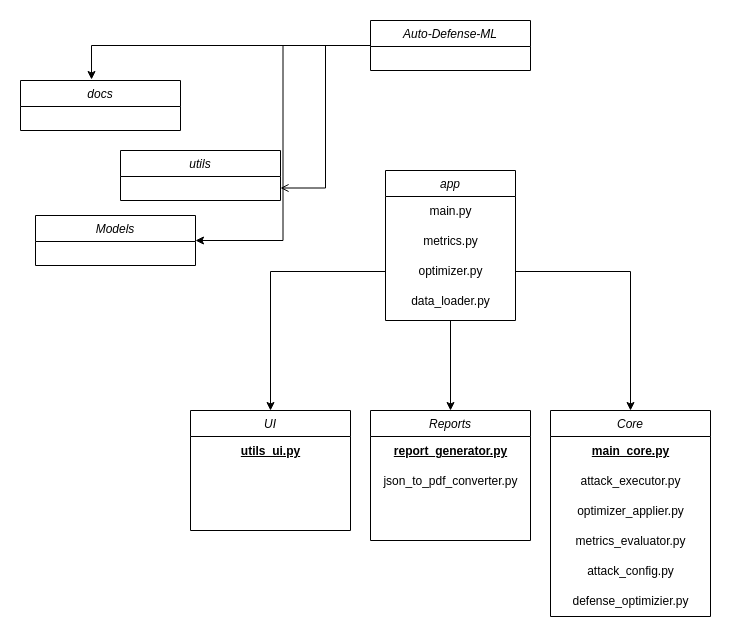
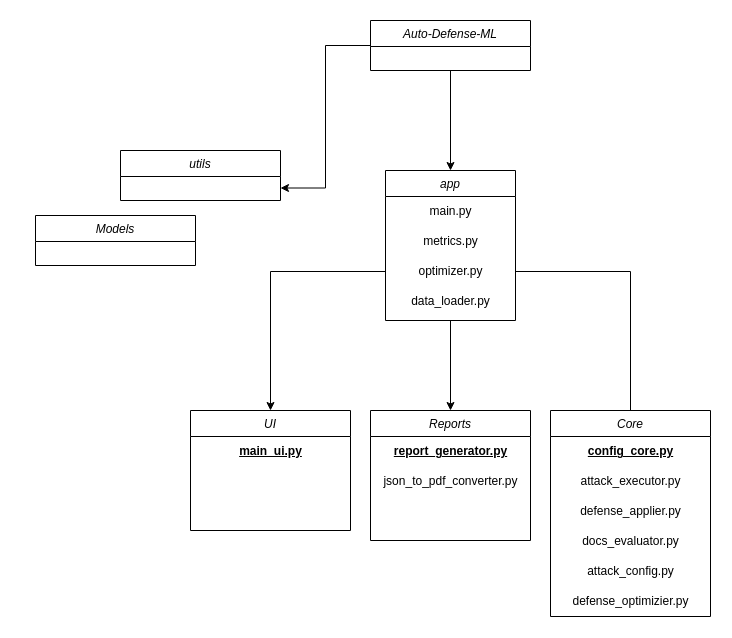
(173, 46) -> none
(101, 106) -> none
none -> (451, 118)
(283, 185) -> none
(288, 188) -> (289, 188)
(631, 402) -> (631, 405)
(271, 452) -> (271, 452)
(631, 452) -> (631, 452)
(631, 512) -> (631, 512)
(631, 542) -> (631, 542)
